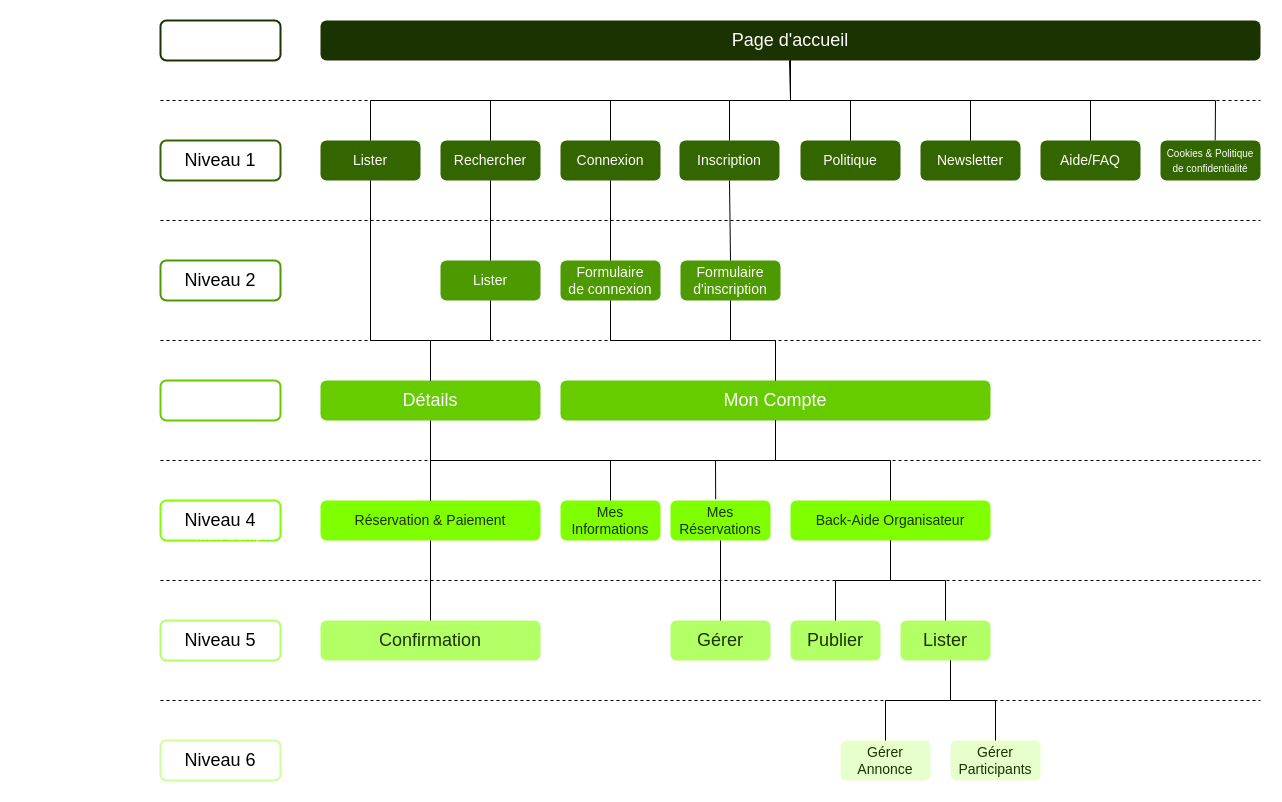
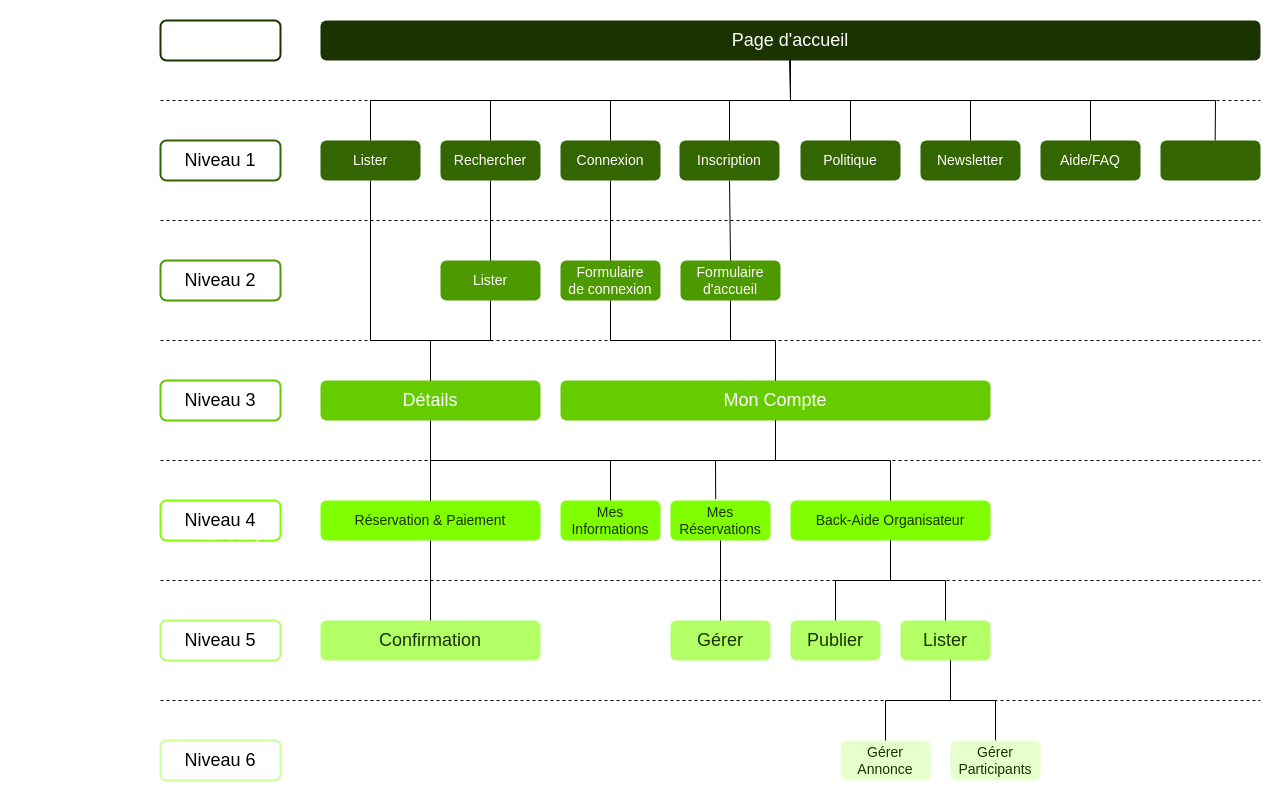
(1211, 161) -> none
(731, 281) -> (731, 281)
none -> (221, 401)
